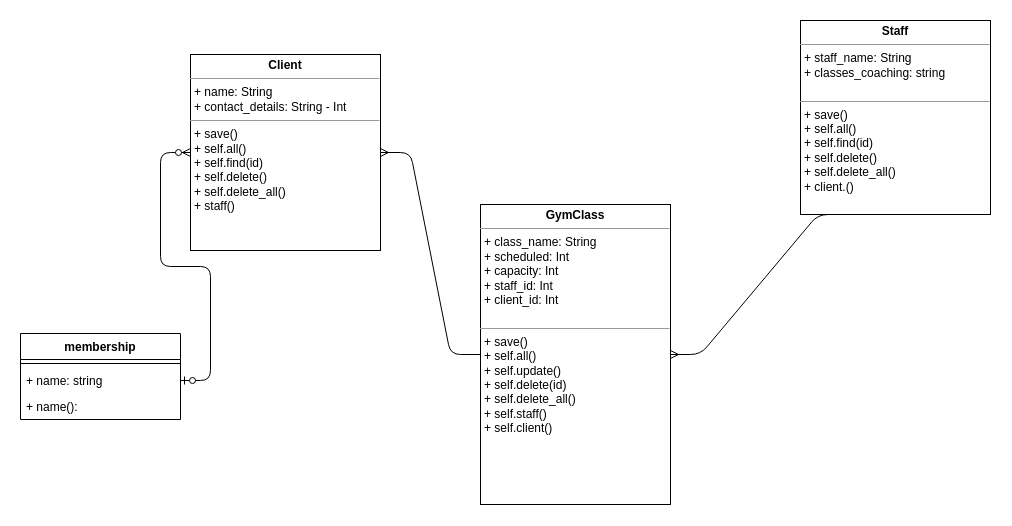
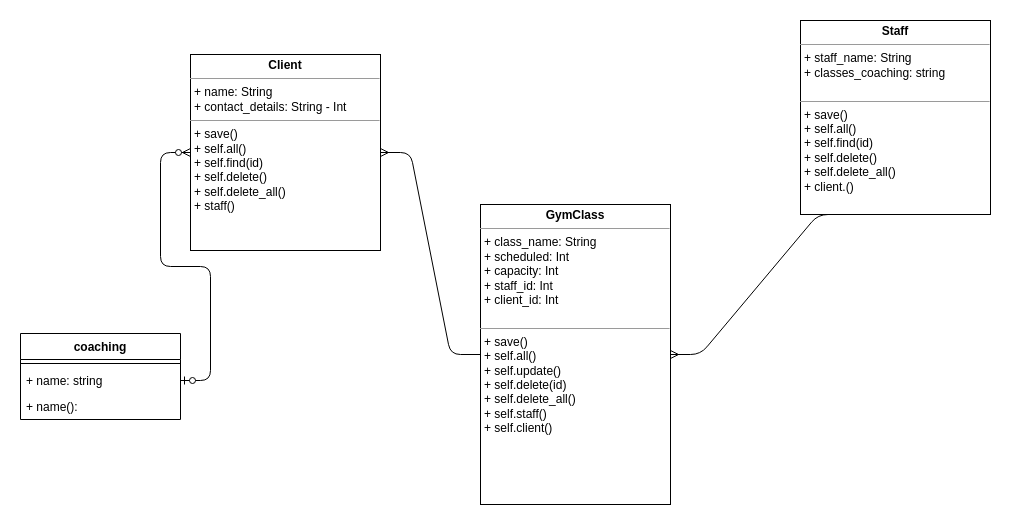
(100, 347) -> (100, 347)
